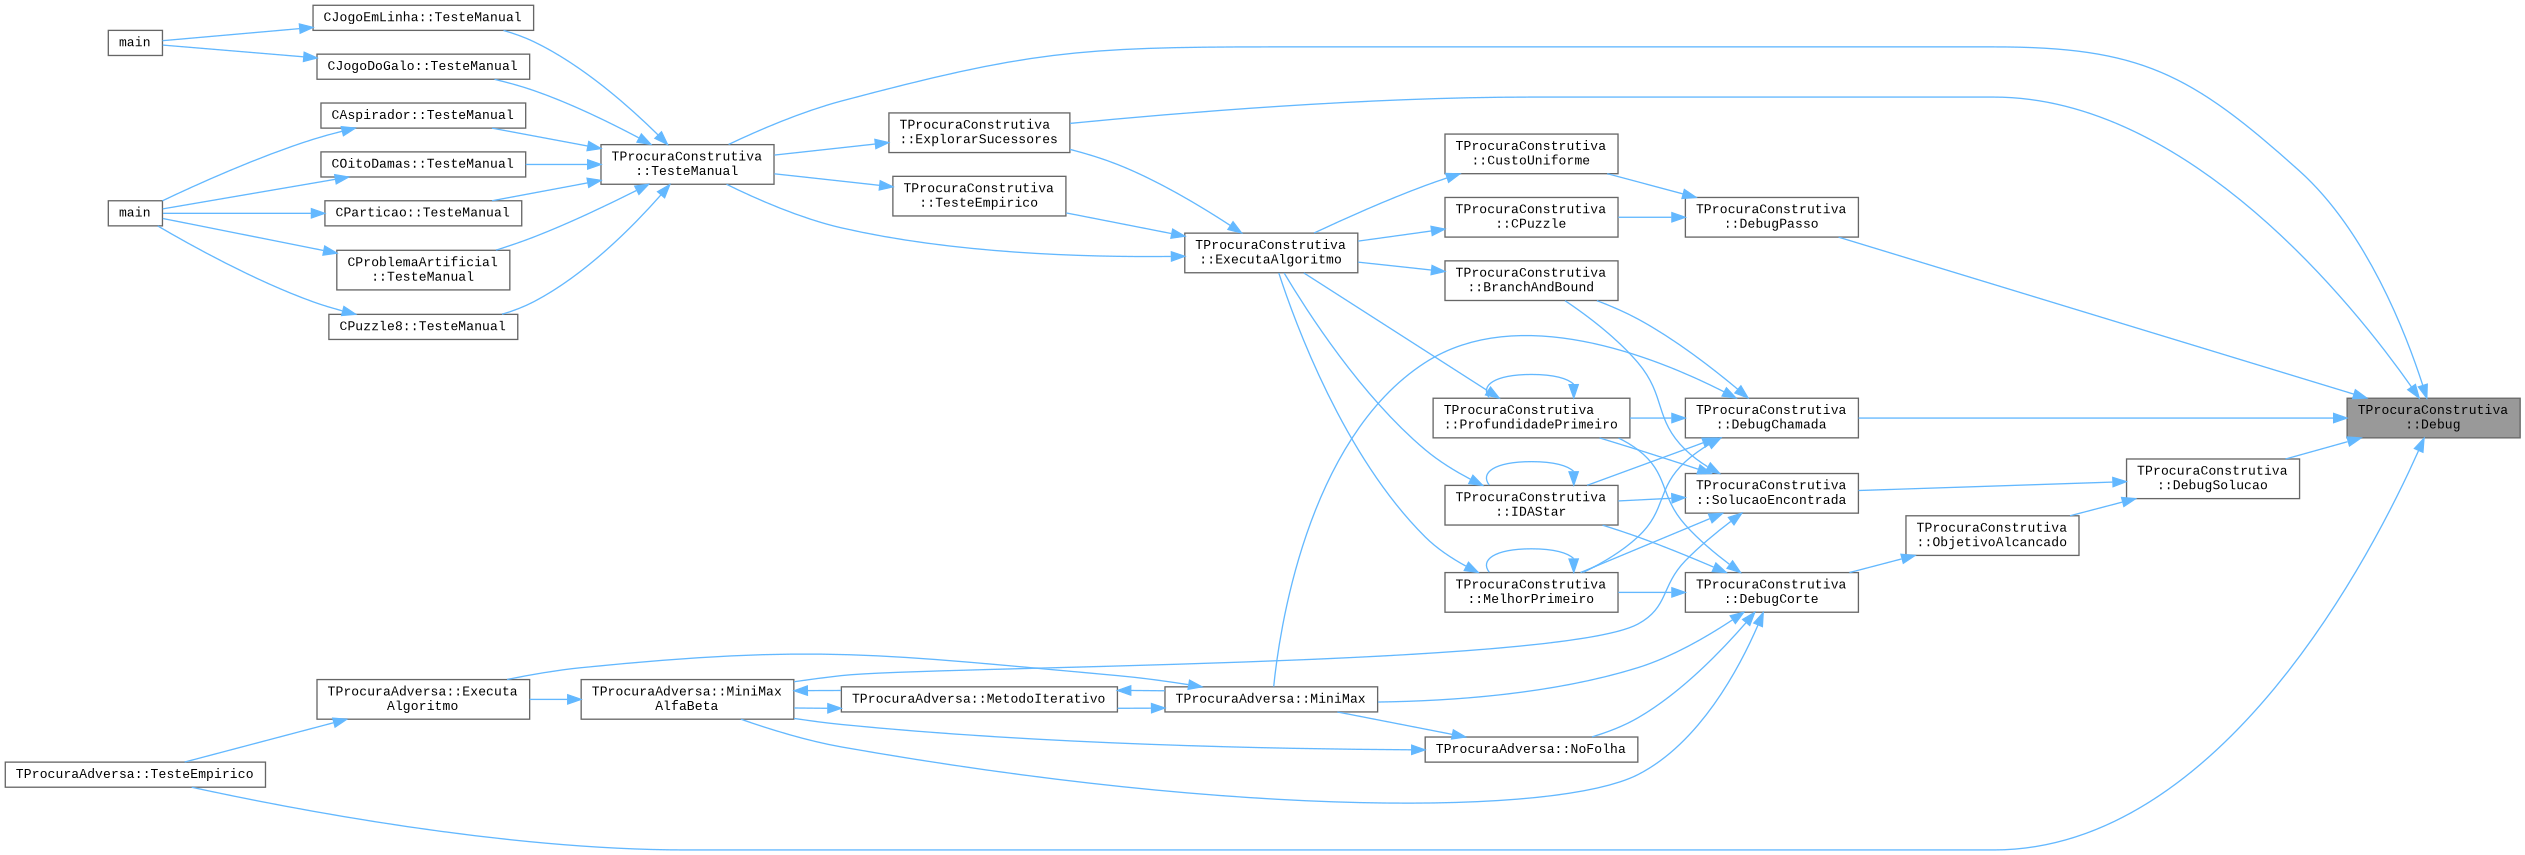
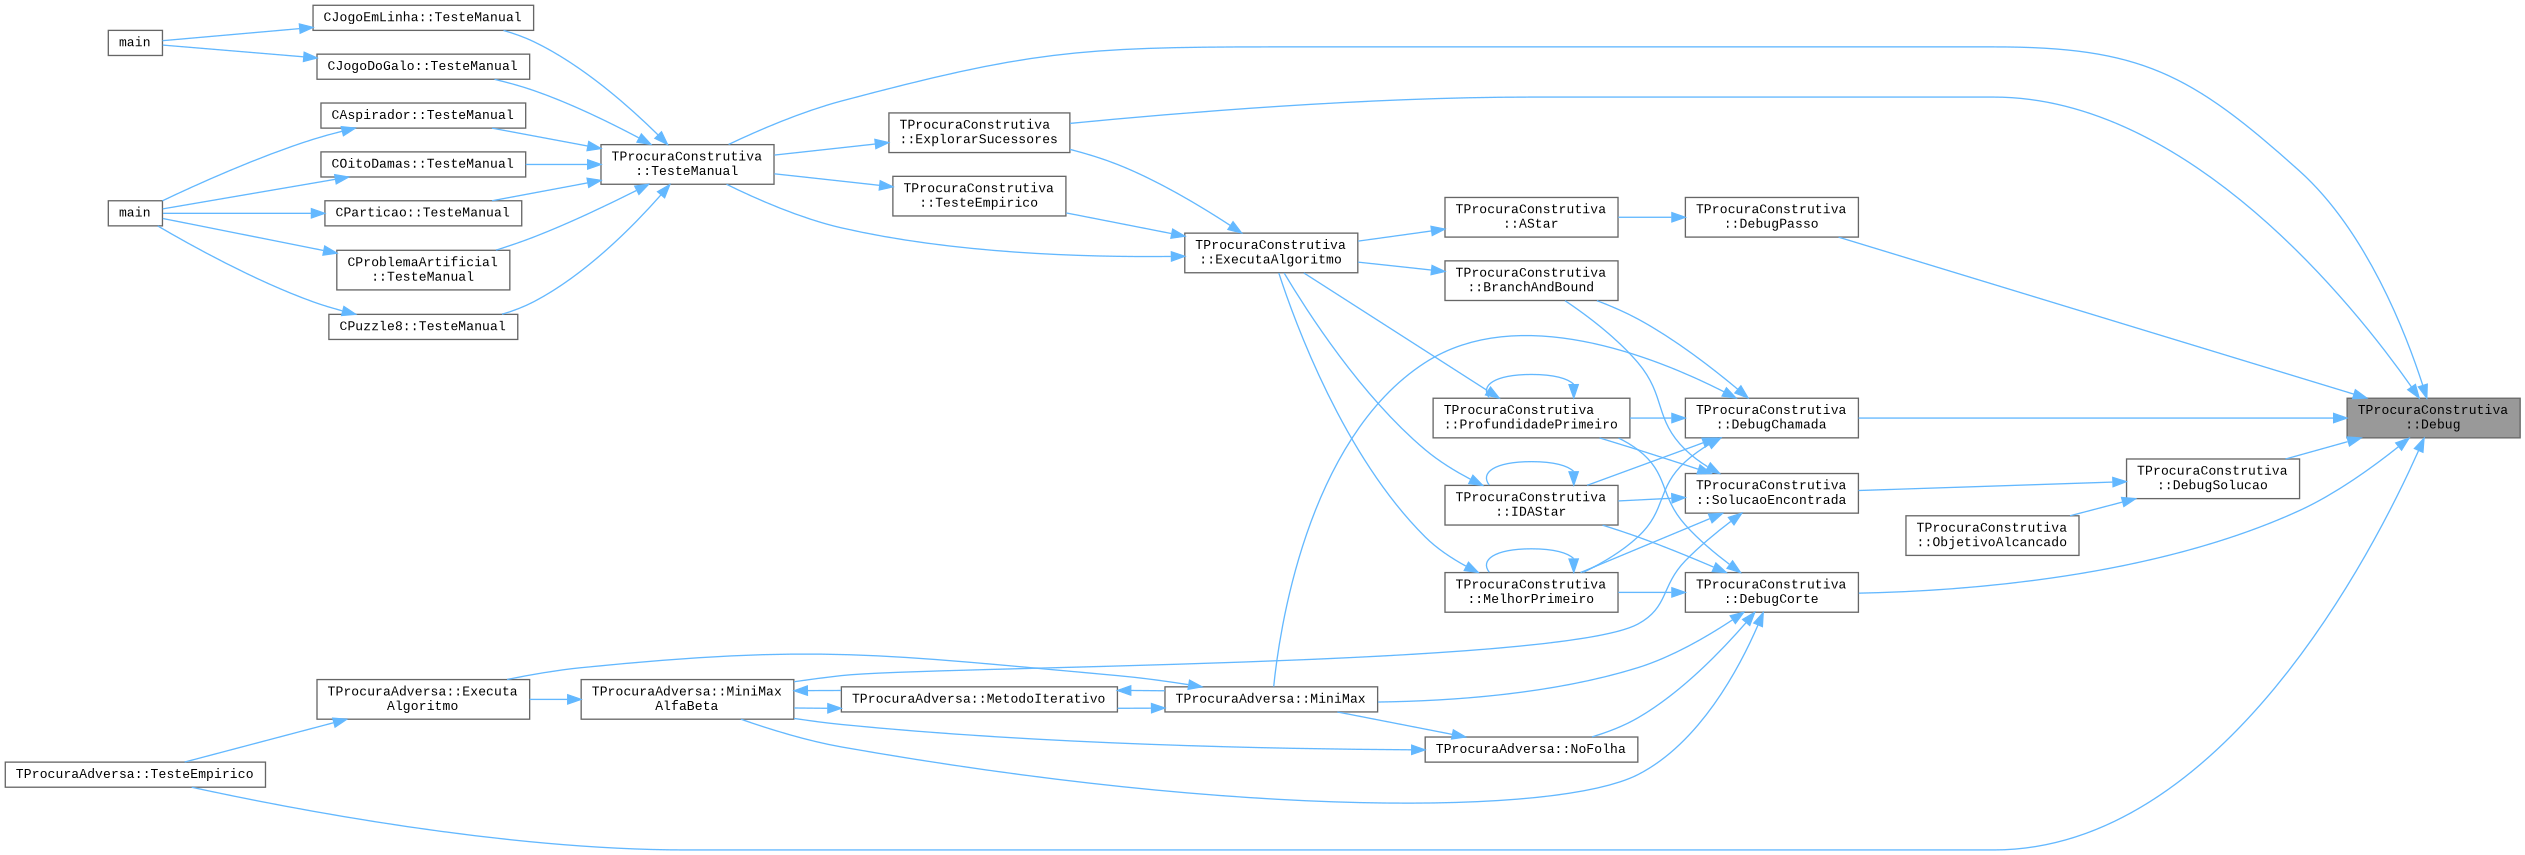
(1532, 154) -> none
(1532, 217) -> (1532, 217)
(1876, 566) -> (2141, 561)
